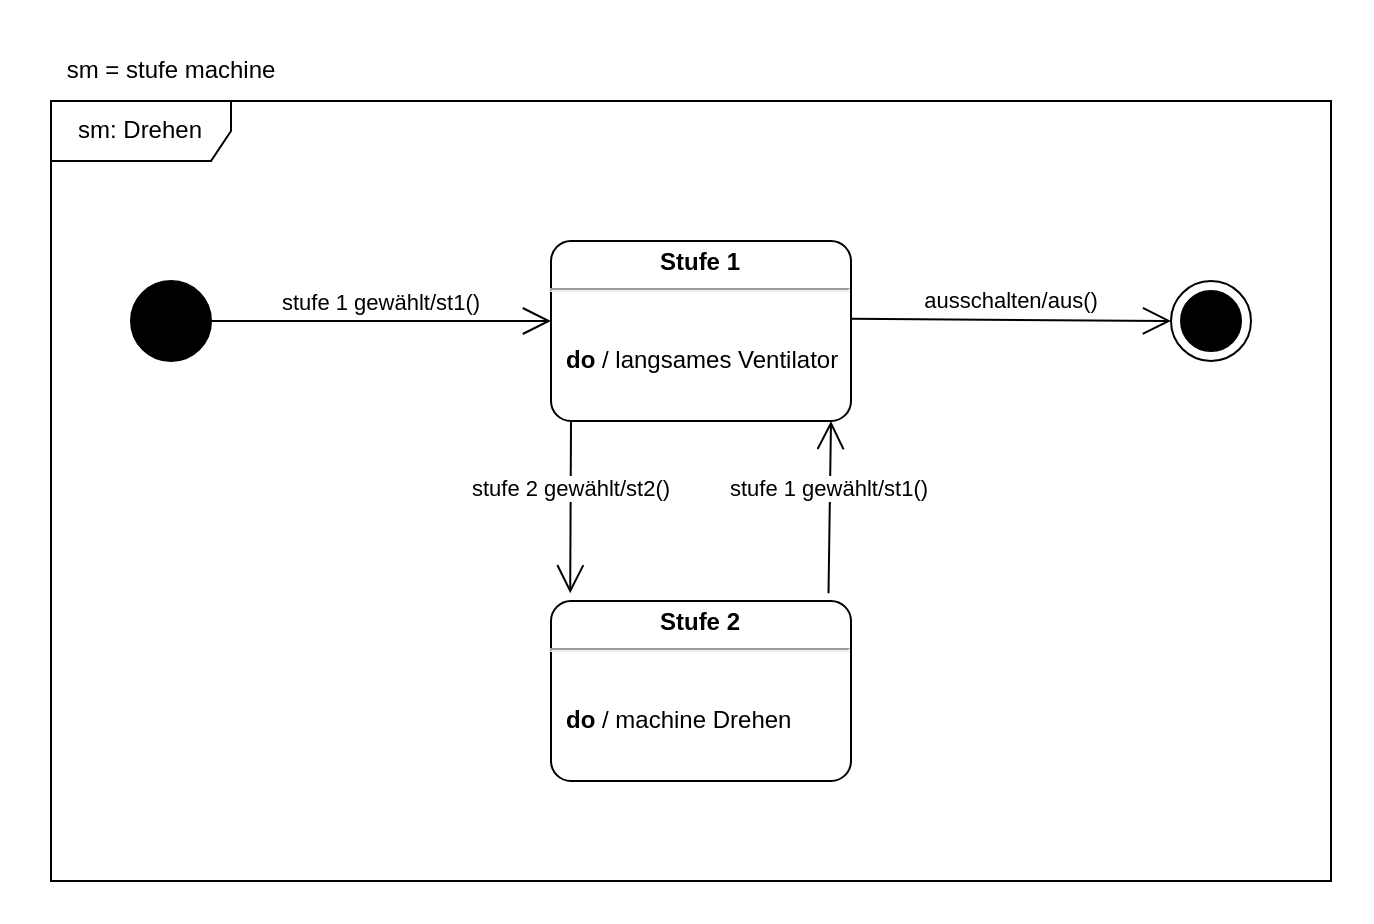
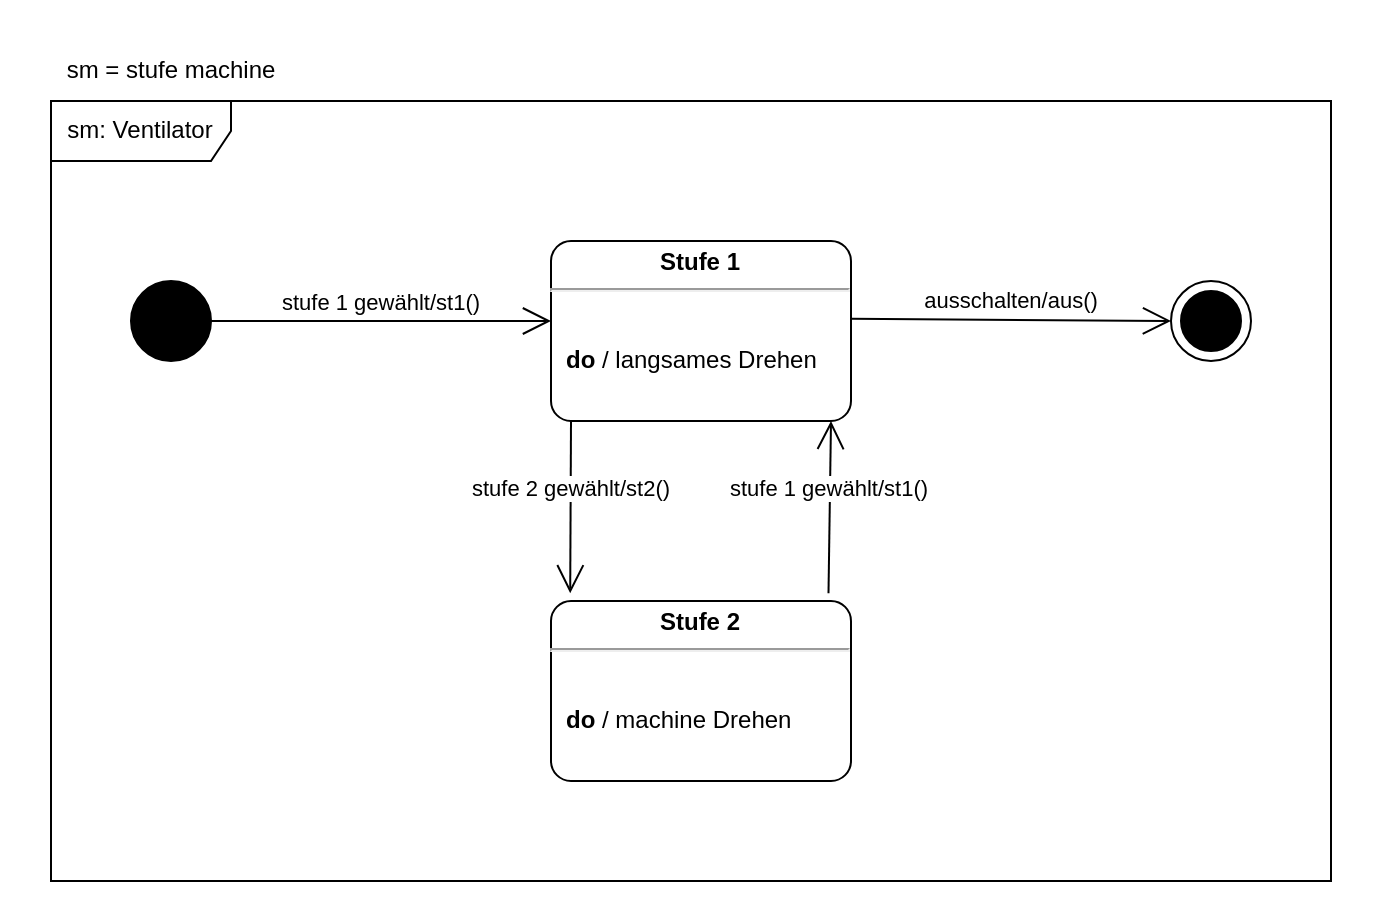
(141, 131) -> (141, 131)
(701, 241) -> (701, 241)
